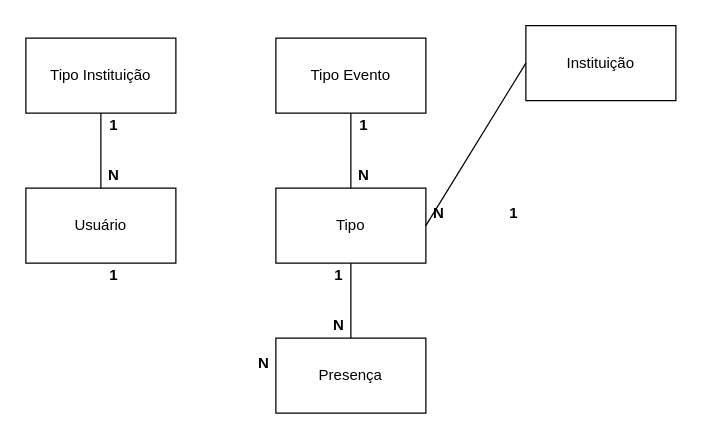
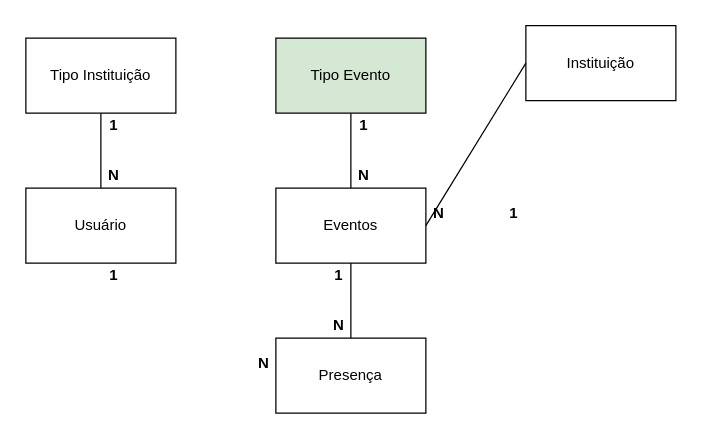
(351, 76) -> (351, 76)
(351, 226) -> (351, 226)
